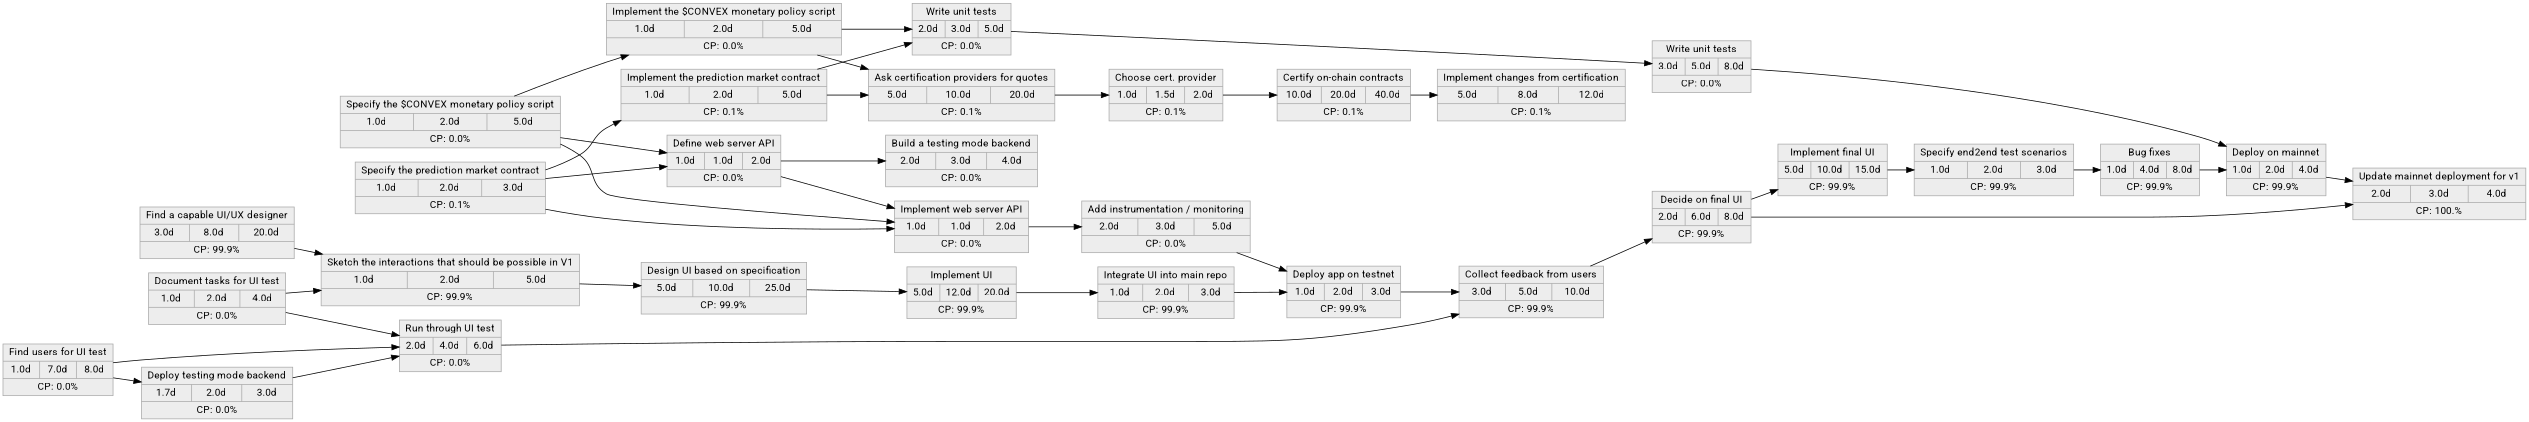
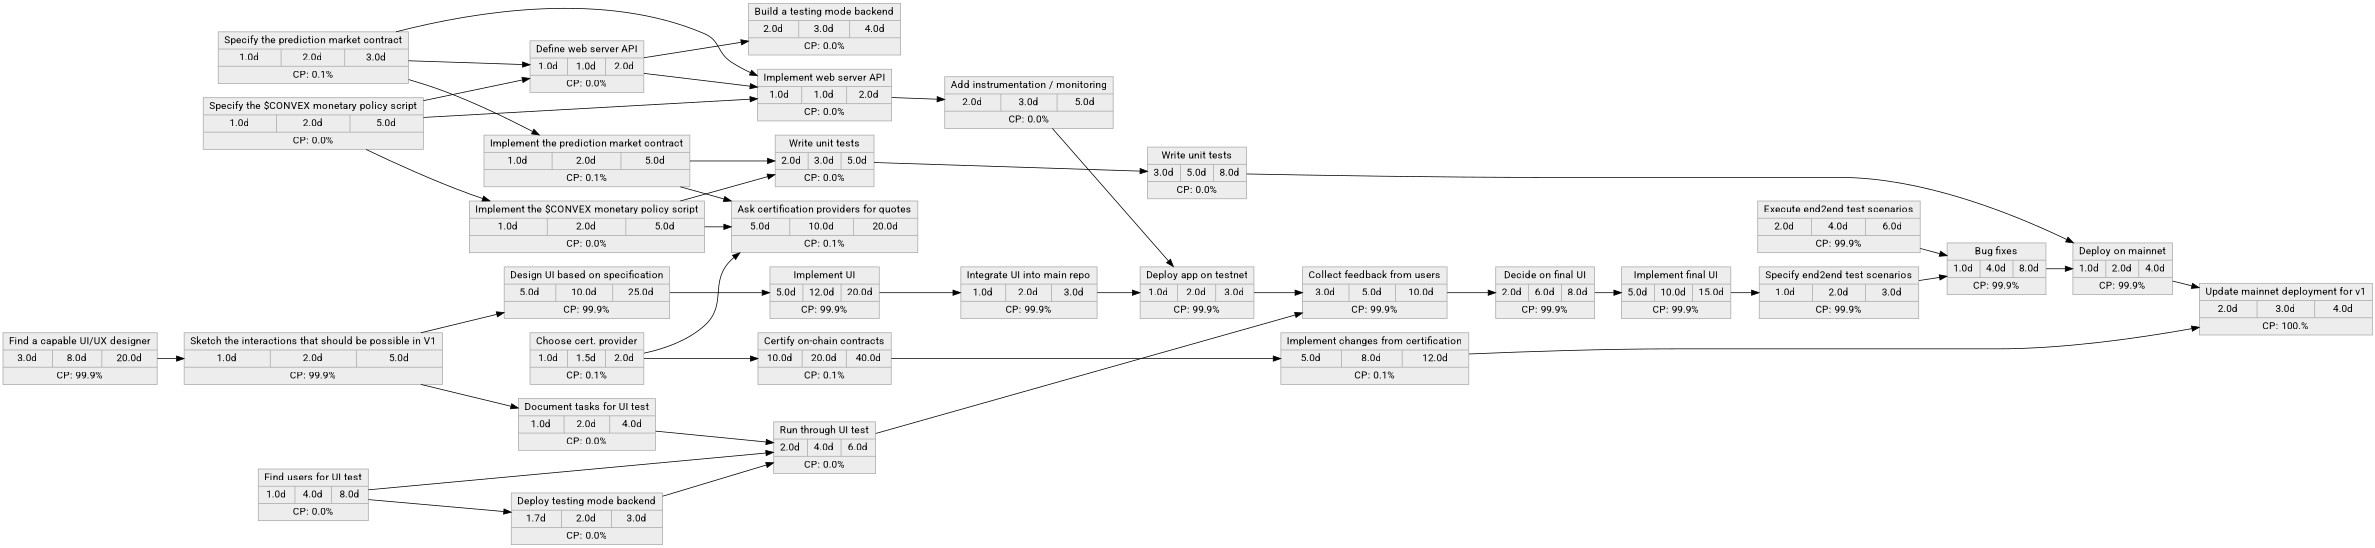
(1078, 95) -> (708, 322)
(2048, 217) -> (1831, 349)
none -> (1839, 227)
(300, 292) -> (466, 395)
(58, 369) -> (313, 494)
